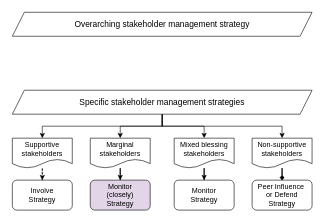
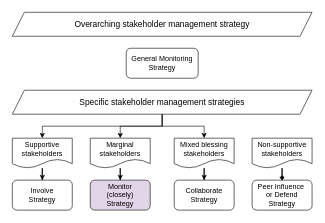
none -> (162, 63)
(282, 128) -> none
(42, 176) -> (42, 176)
(204, 195) -> (204, 195)
